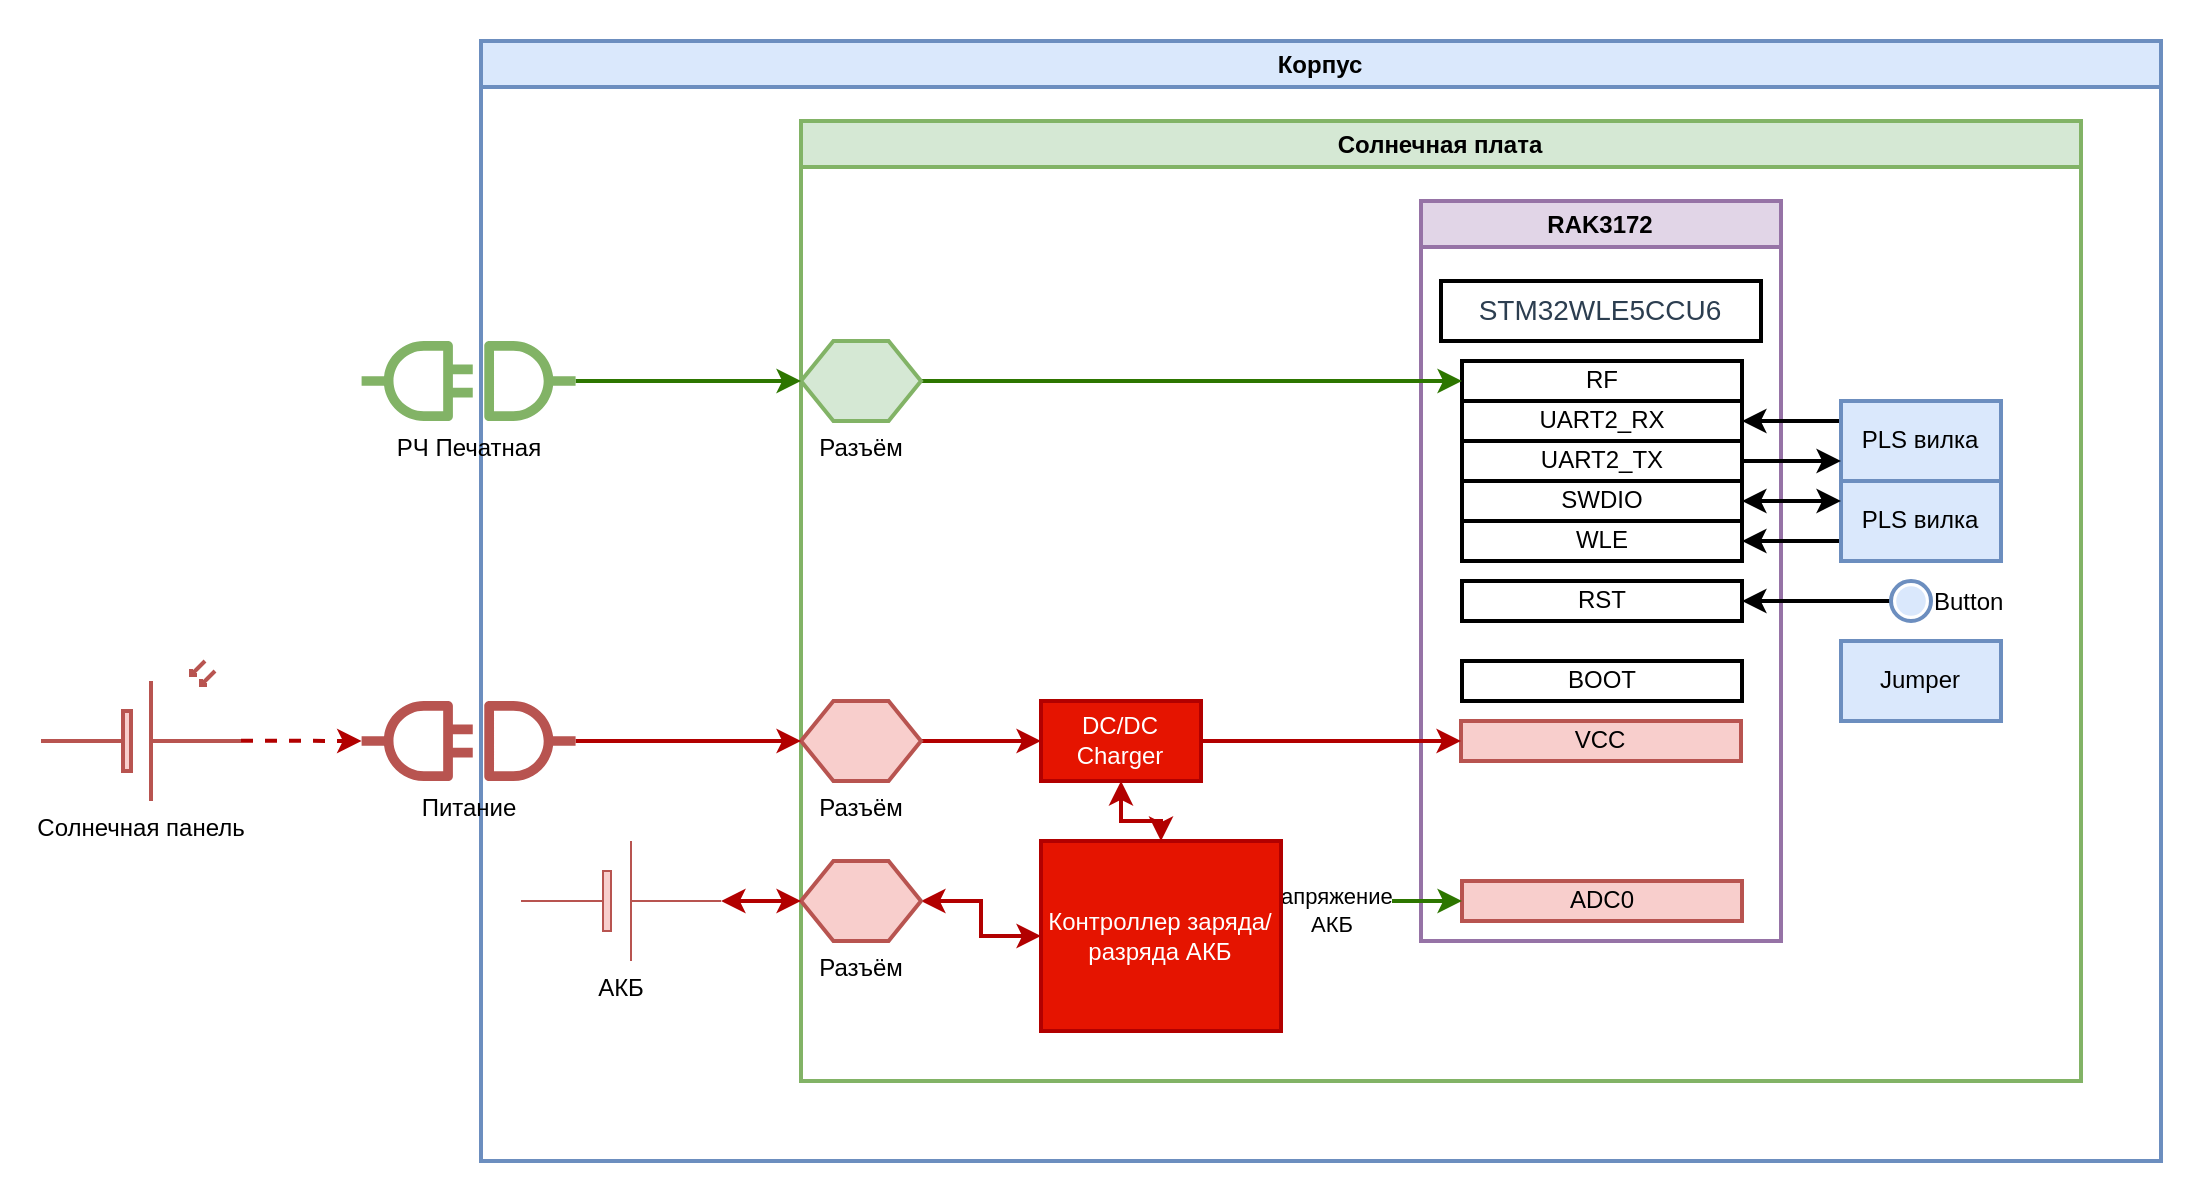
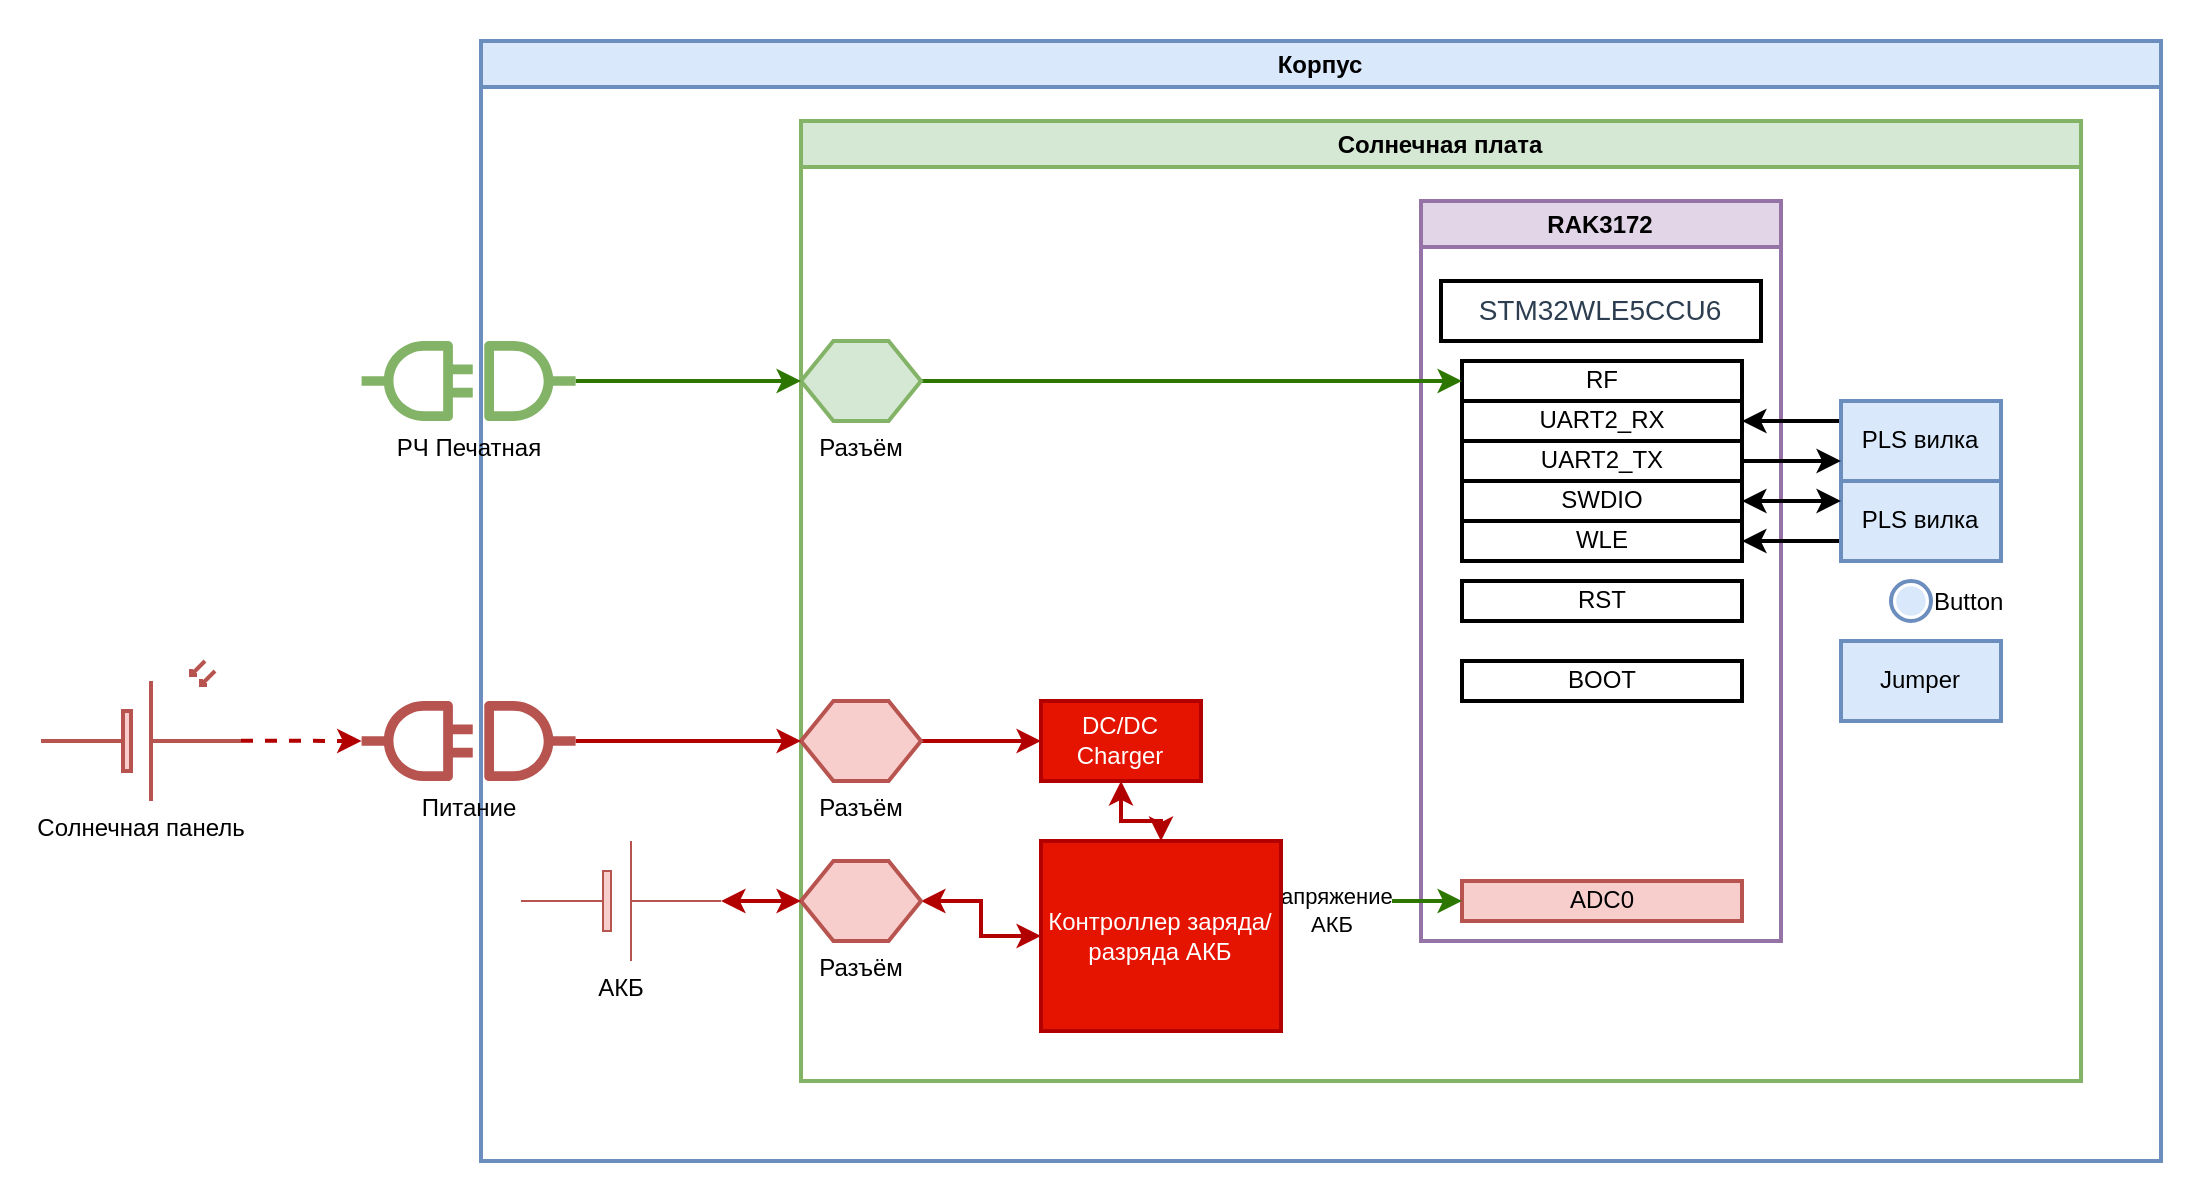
(1825, 601) -> none
(1322, 741) -> none
(1601, 741) -> none
